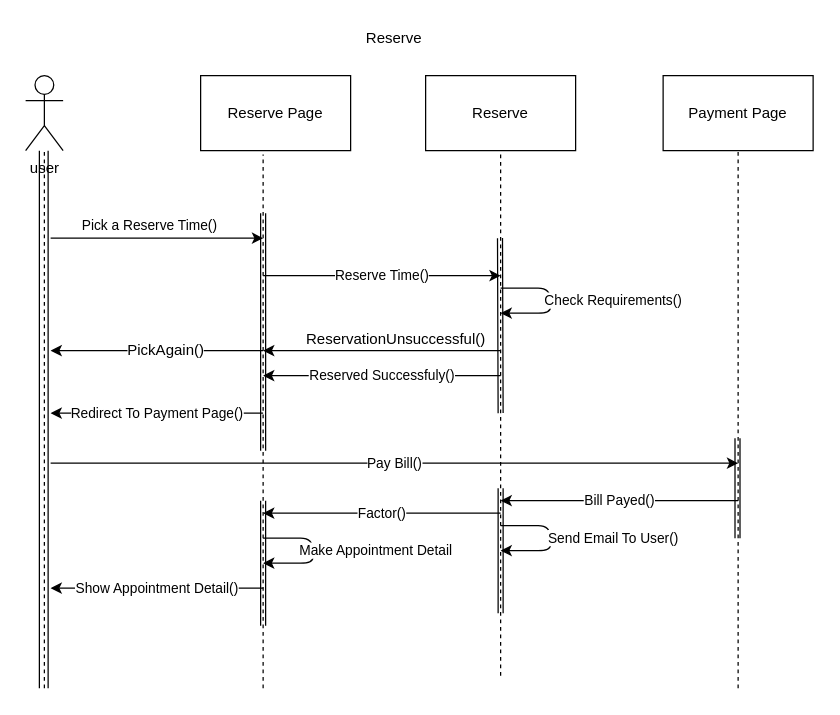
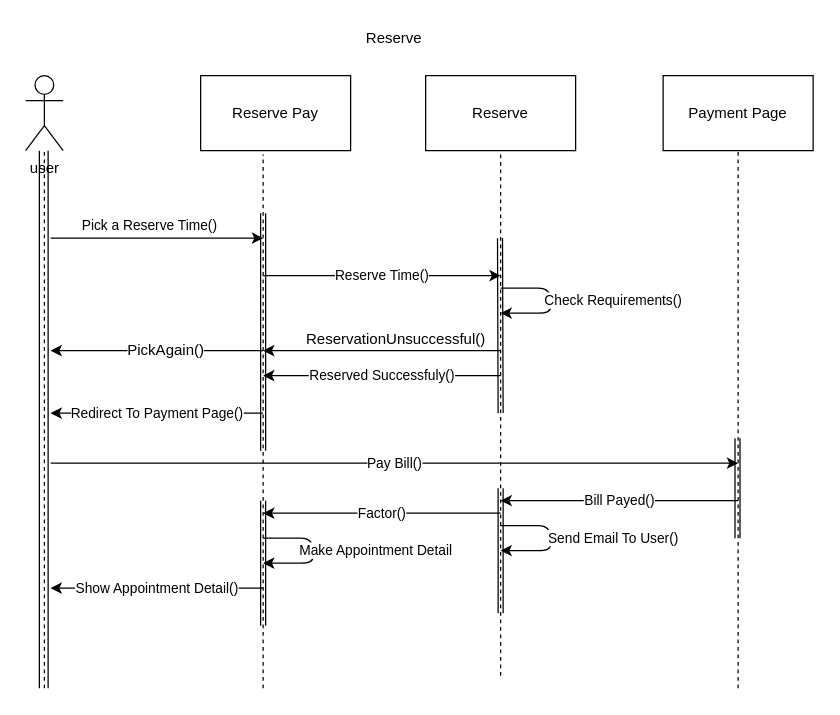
(276, 113) -> (276, 113)
